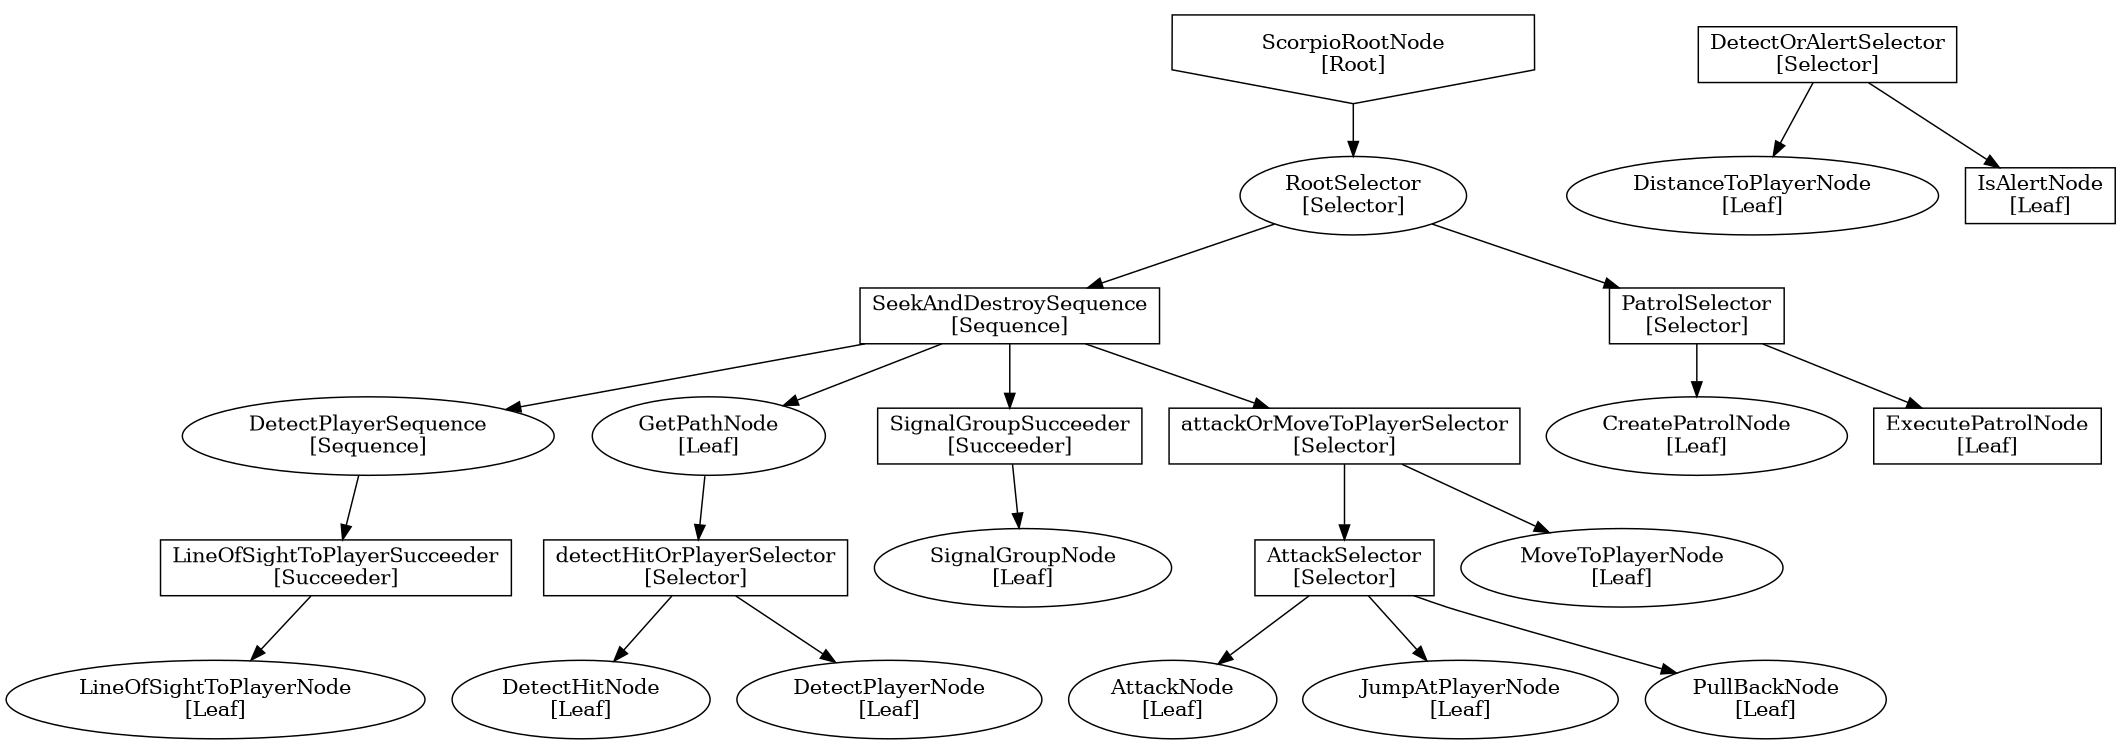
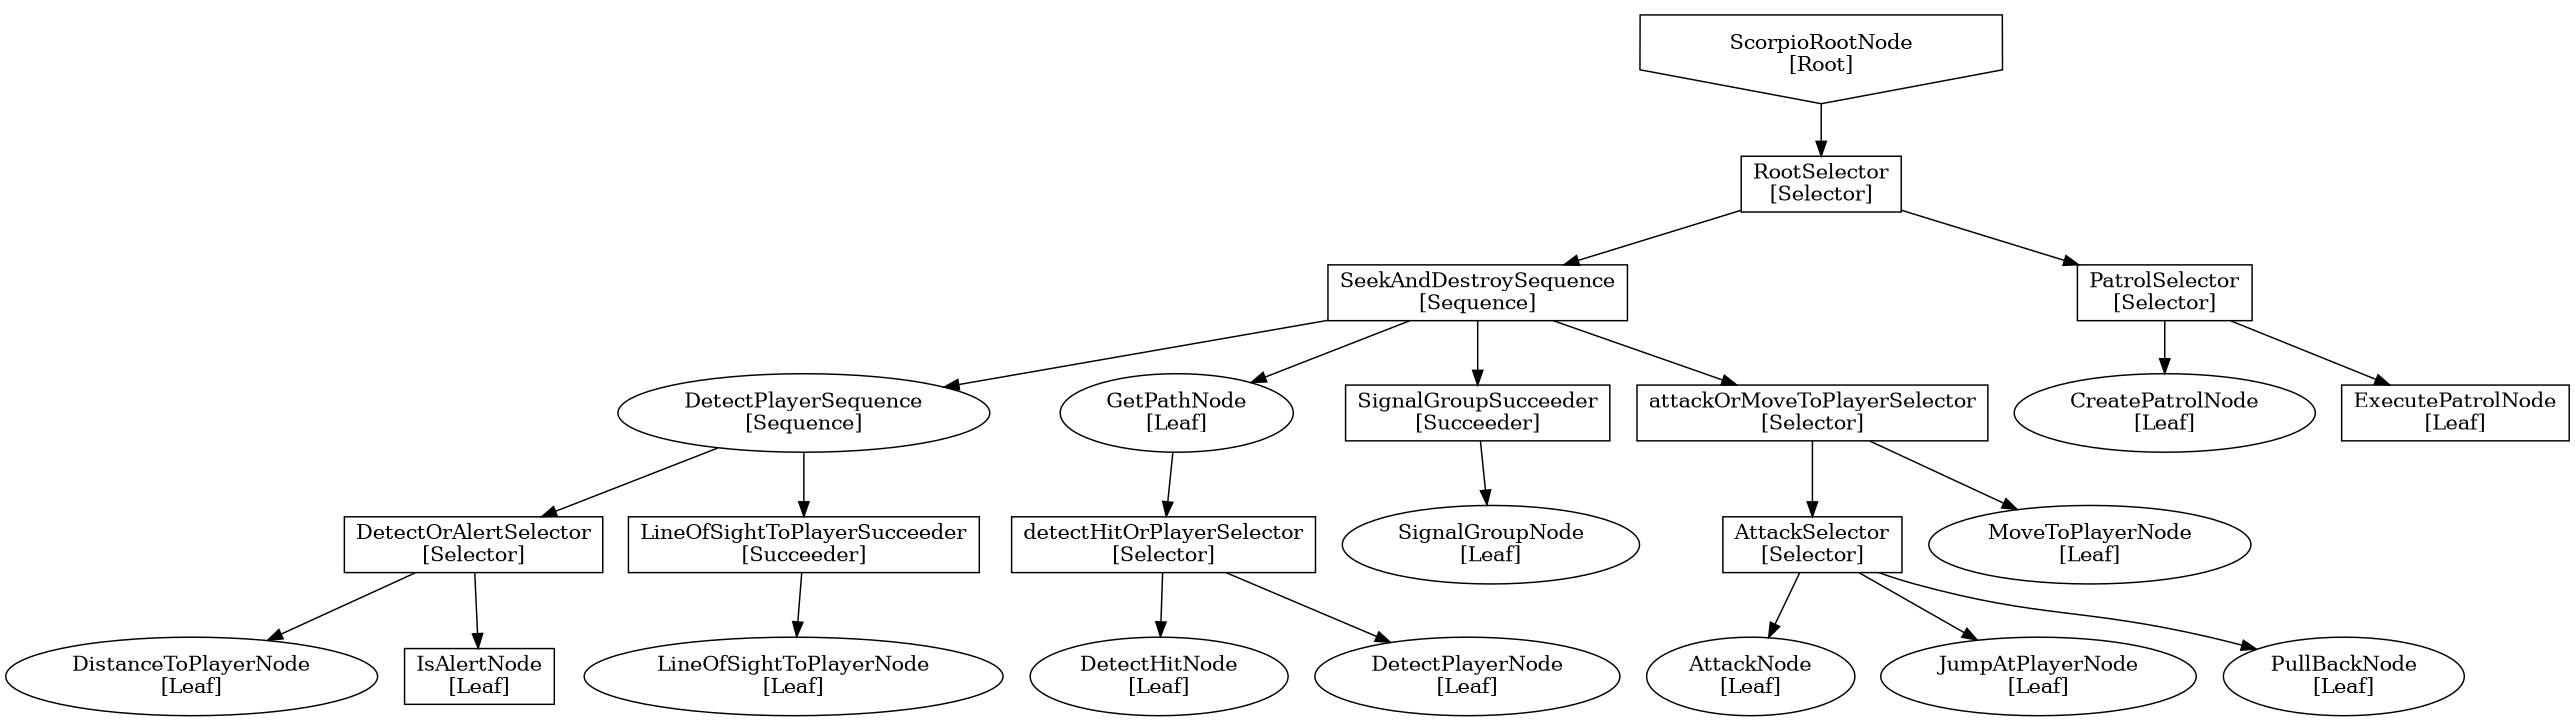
(1353, 196) -> (1821, 184)
none -> (637, 480)
